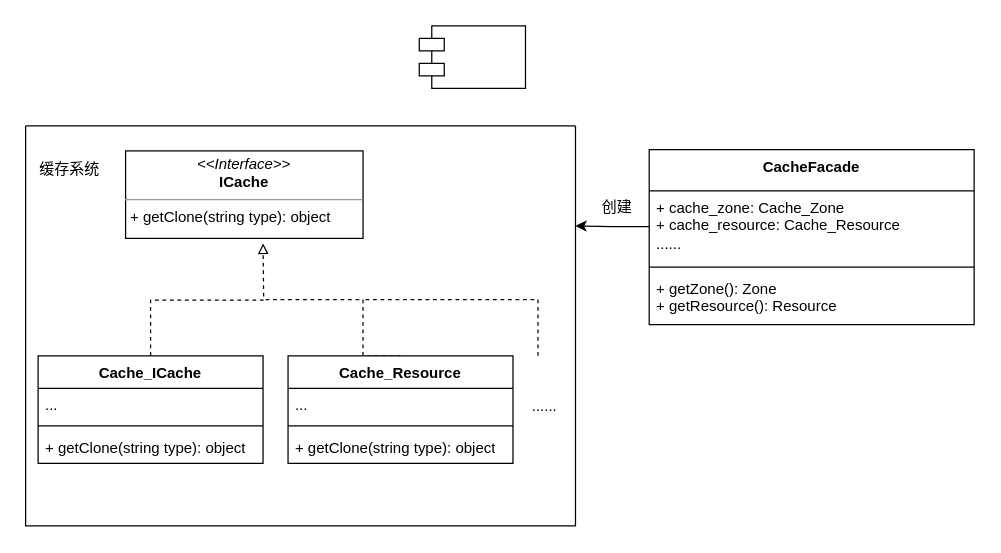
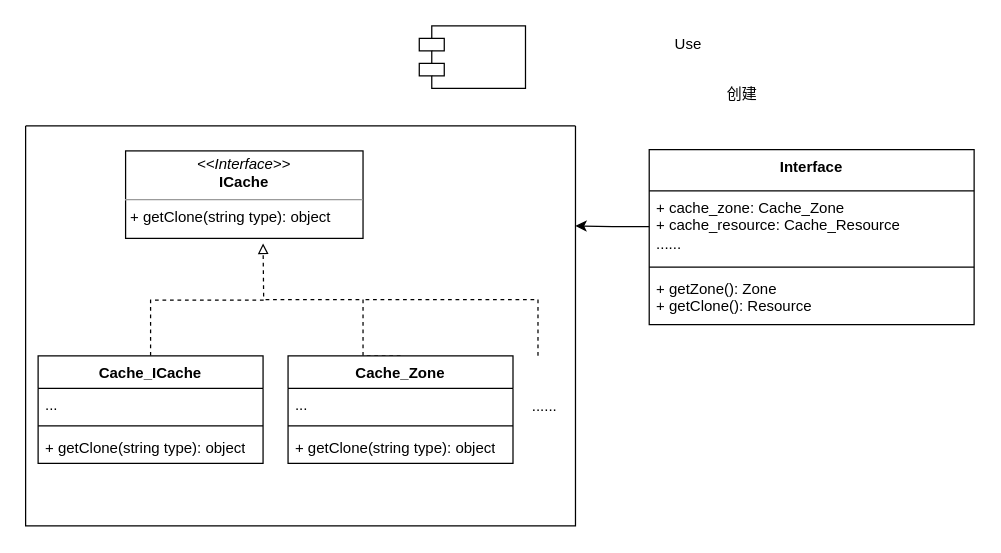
none -> (688, 44)
(812, 167) -> (812, 167)
(69, 169) -> none
(617, 207) -> (742, 94)
(756, 308) -> (741, 308)
(401, 373) -> (401, 373)
